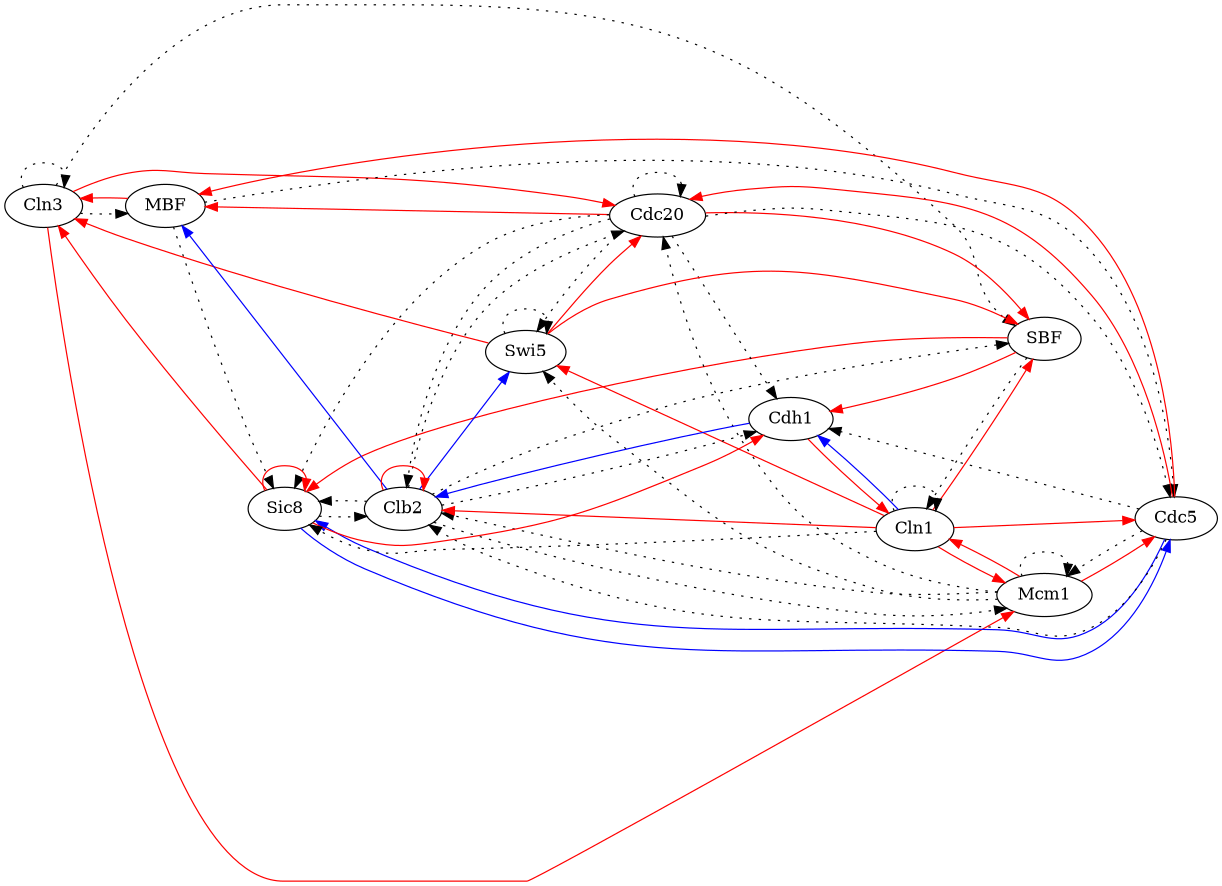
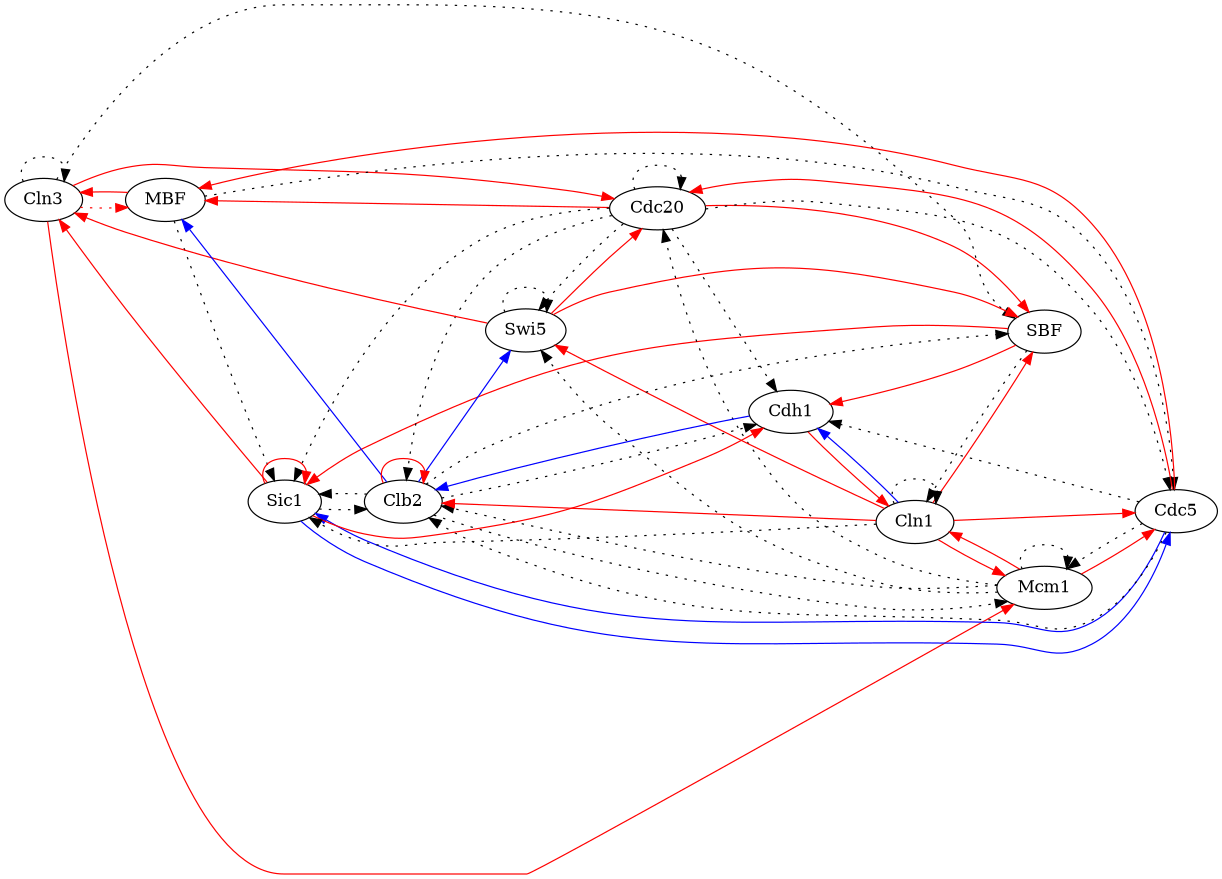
(98, 214) -> (98, 208)
(470, 328) -> none
(285, 509) -> (285, 502)
